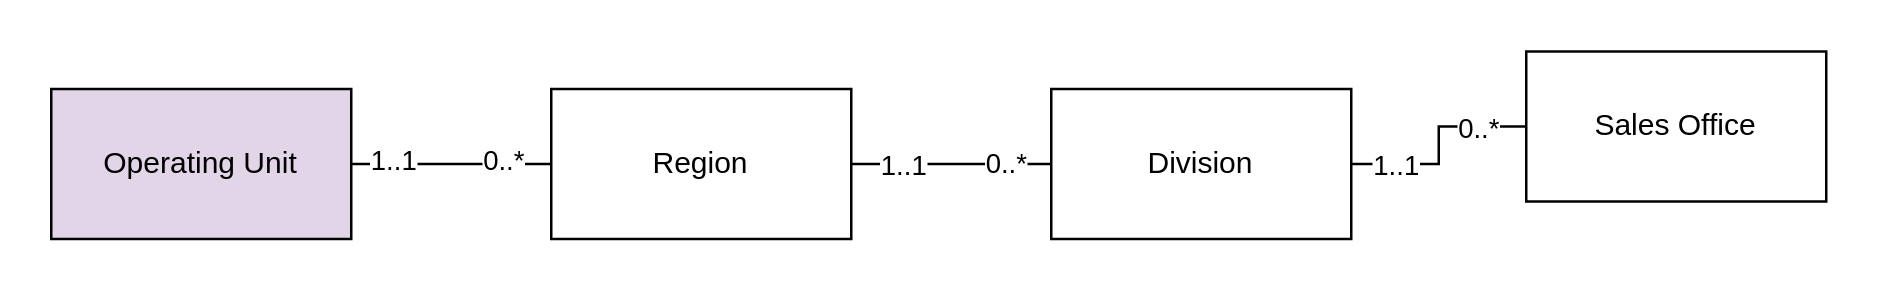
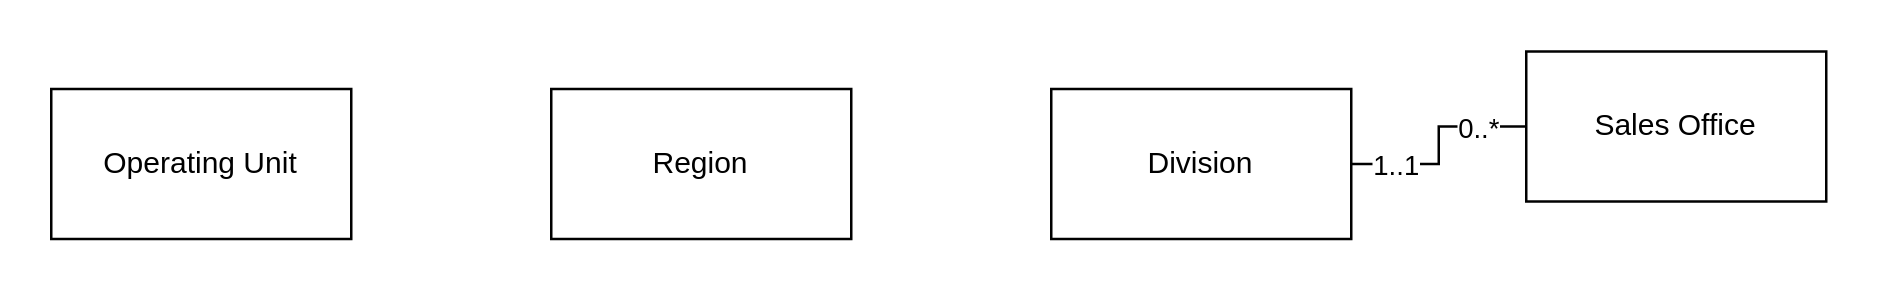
(201, 164) -> (201, 164)
(452, 164) -> none
(958, 164) -> none
